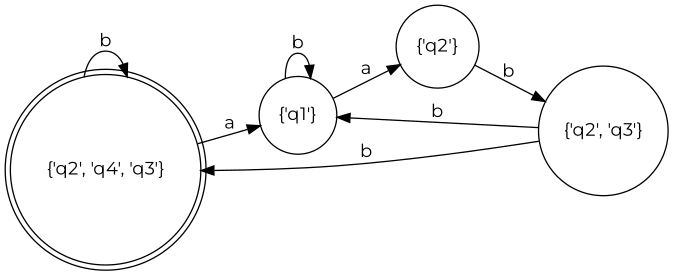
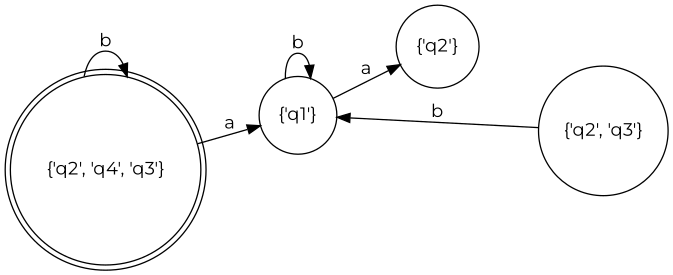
(504, 80) -> none
(377, 162) -> none
